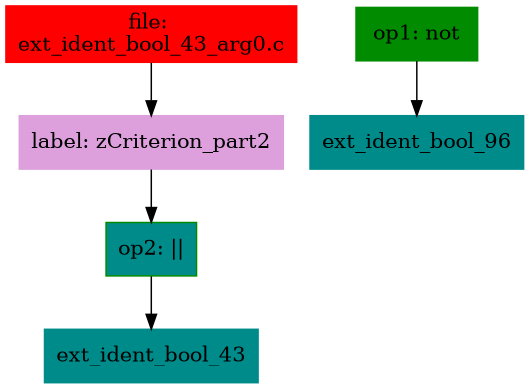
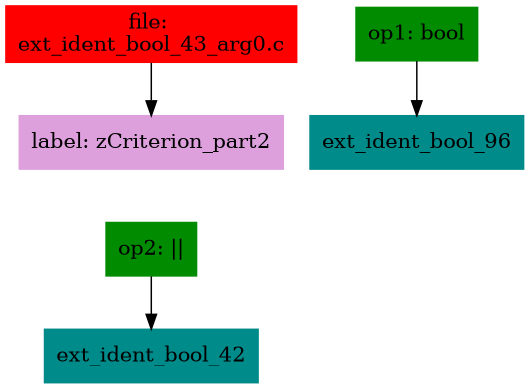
(417, 34) -> (417, 34)
(151, 189) -> none
(151, 249) -> (151, 249)
(151, 356) -> (151, 356)
